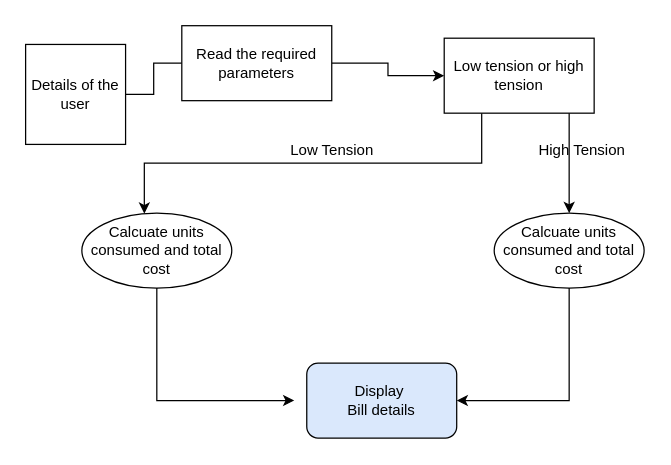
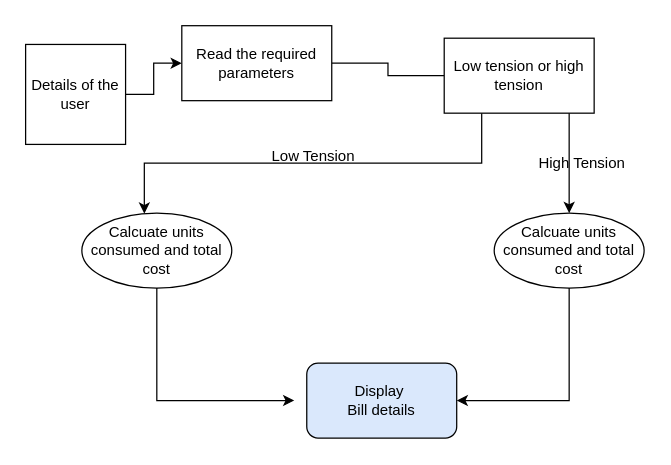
(175, 63) -> (172, 63)
(434, 76) -> (437, 76)
(332, 151) -> (313, 157)
(582, 151) -> (582, 163)
